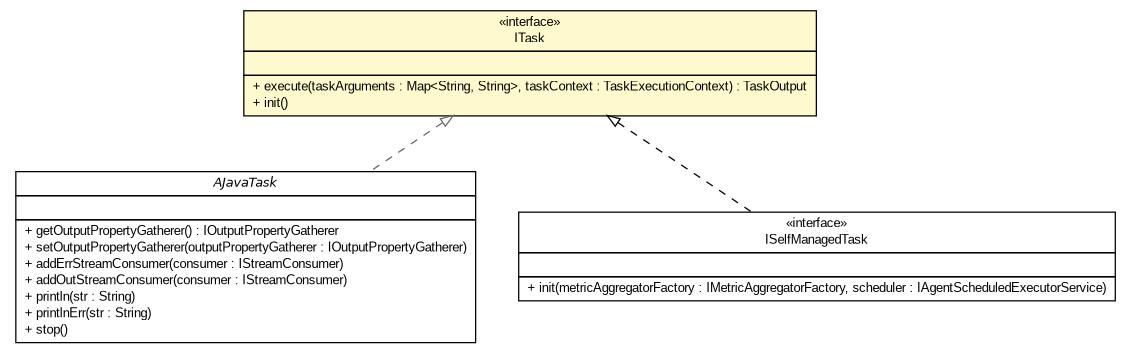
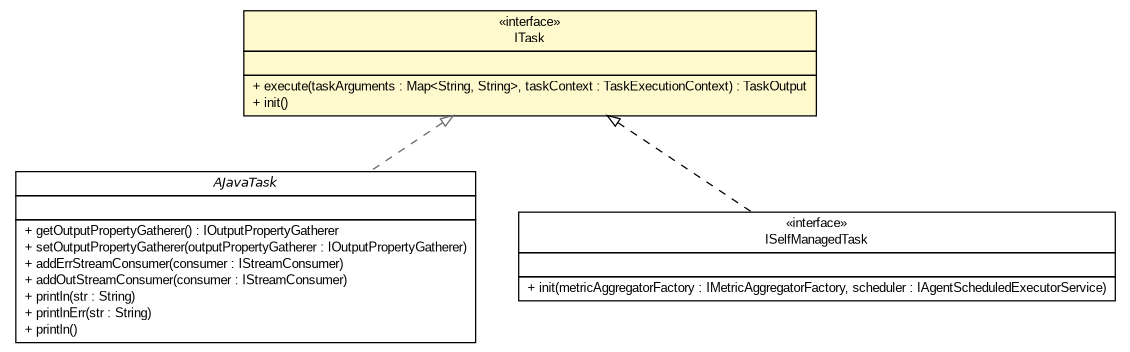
(46, 330) -> (51, 330)
